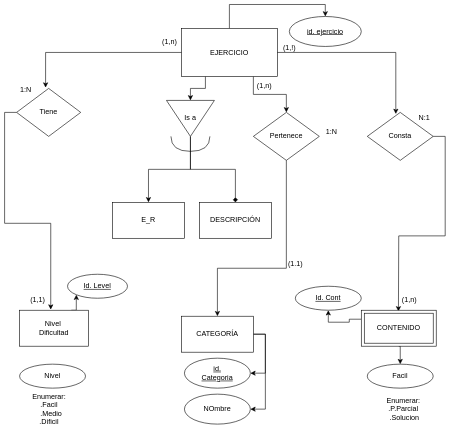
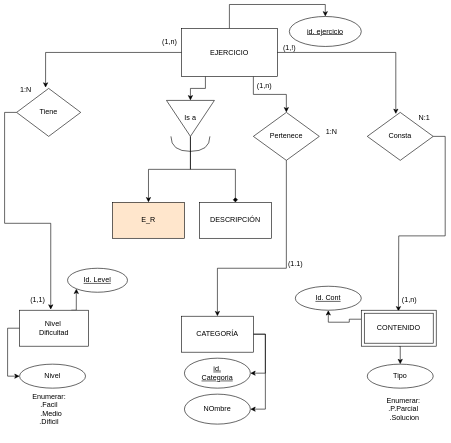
(149, 221) -> (149, 221)
(98, 287) -> (98, 281)
none -> (8, 356)
(401, 377) -> (401, 377)
